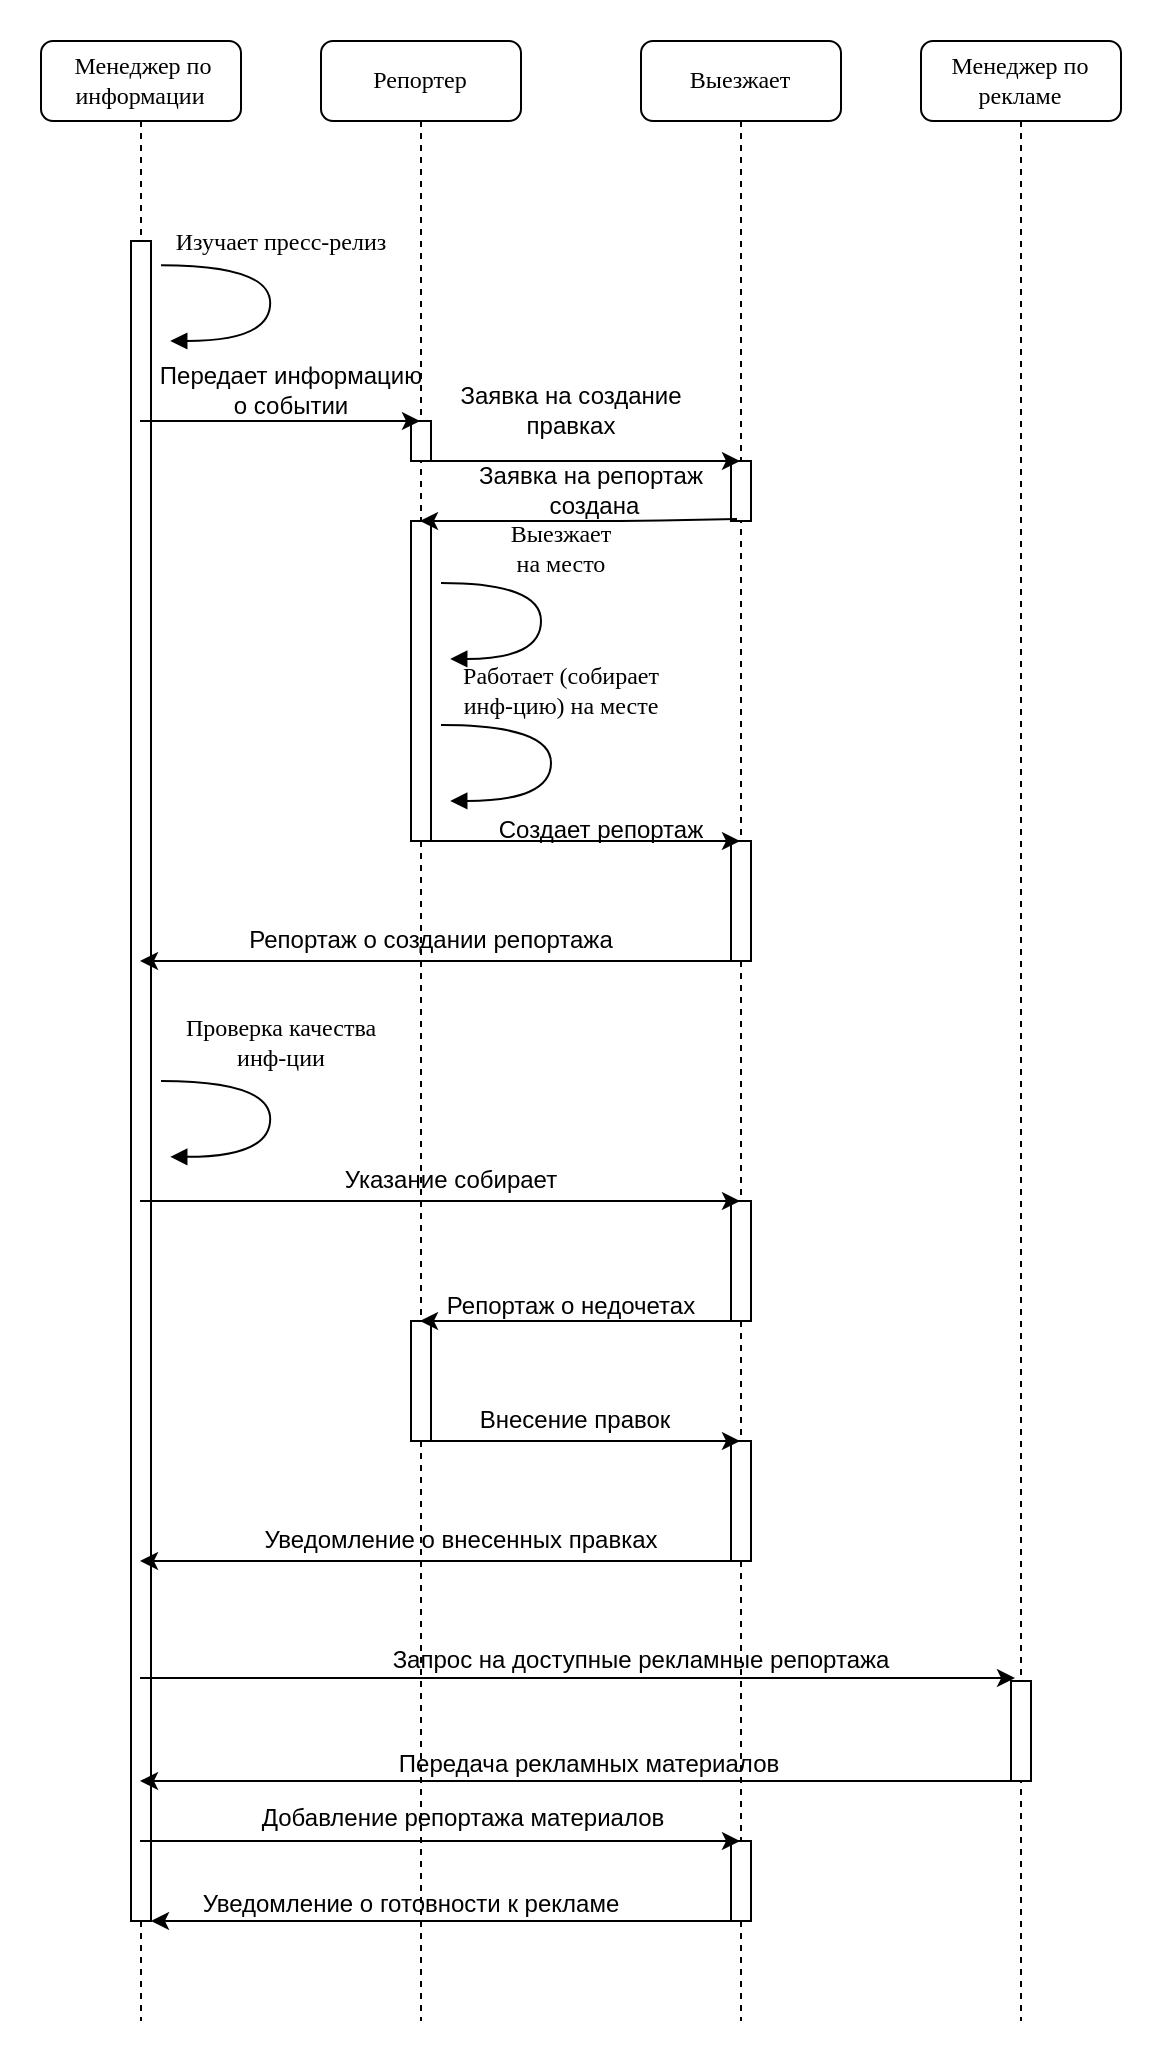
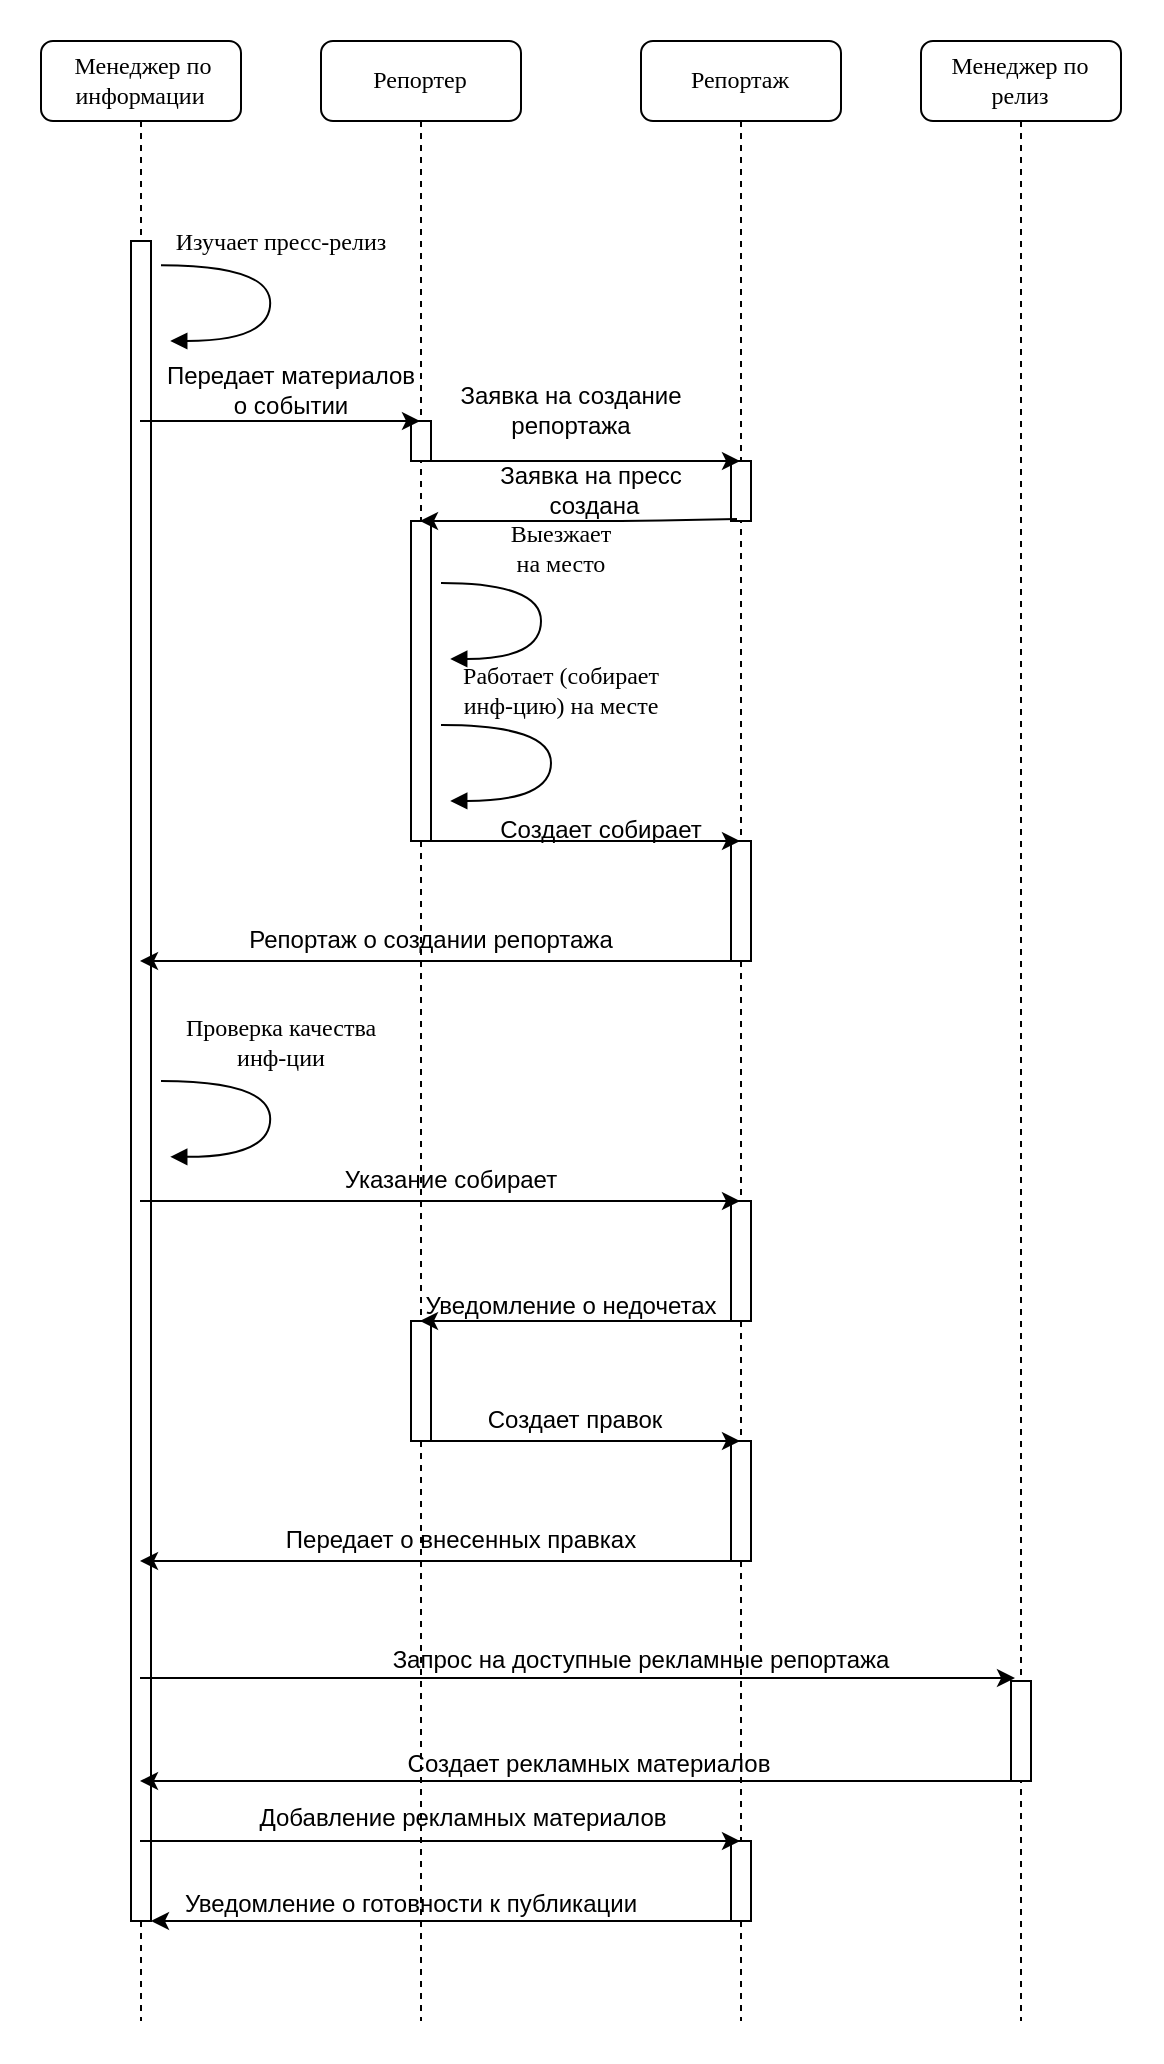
(741, 81) -> (741, 81)
(1021, 81) -> (1021, 81)
(292, 391) -> (292, 391)
(572, 411) -> (572, 411)
(592, 491) -> (592, 491)
(602, 831) -> (602, 831)
(572, 1307) -> (572, 1307)
(576, 1421) -> (576, 1421)
(462, 1541) -> (462, 1541)
(590, 1765) -> (590, 1765)
(464, 1819) -> (464, 1819)
(412, 1905) -> (412, 1905)
